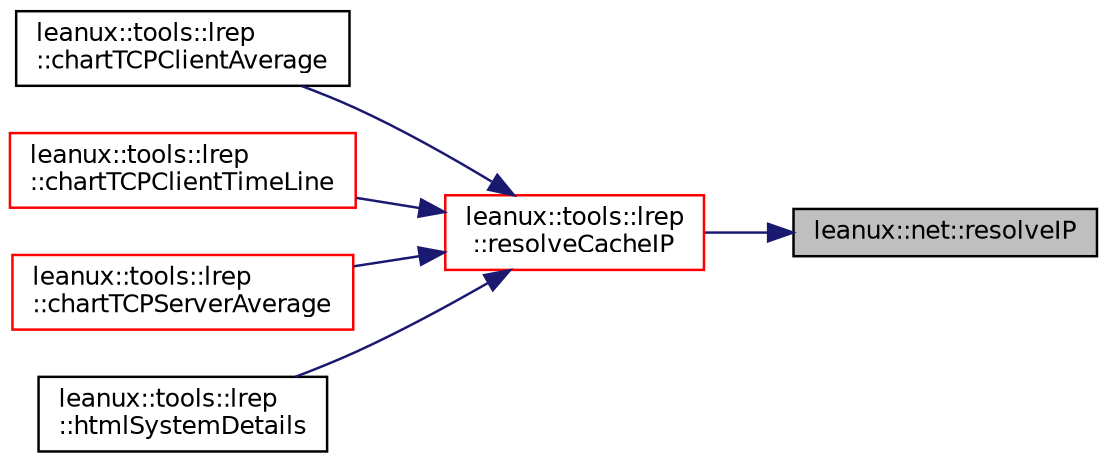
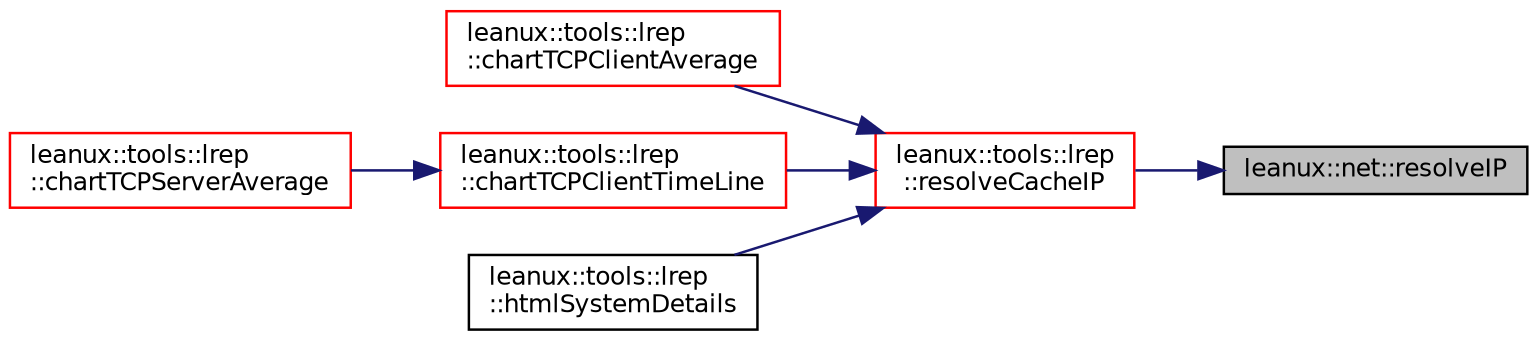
(183, 49) -> (613, 49)
(387, 261) -> (382, 170)
